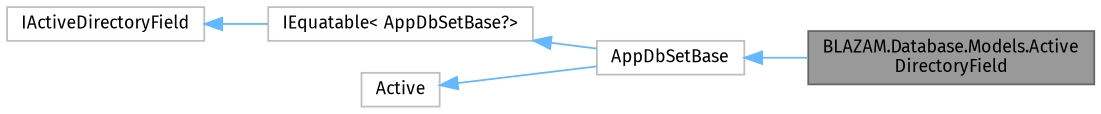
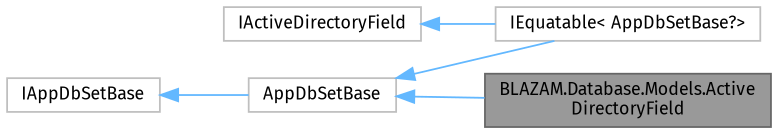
(574, 46) -> (484, 57)
(401, 90) -> (83, 95)
